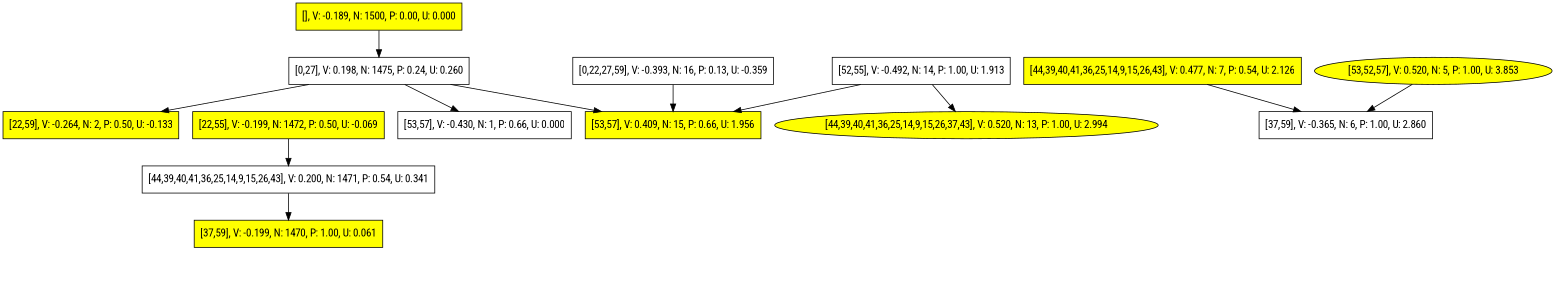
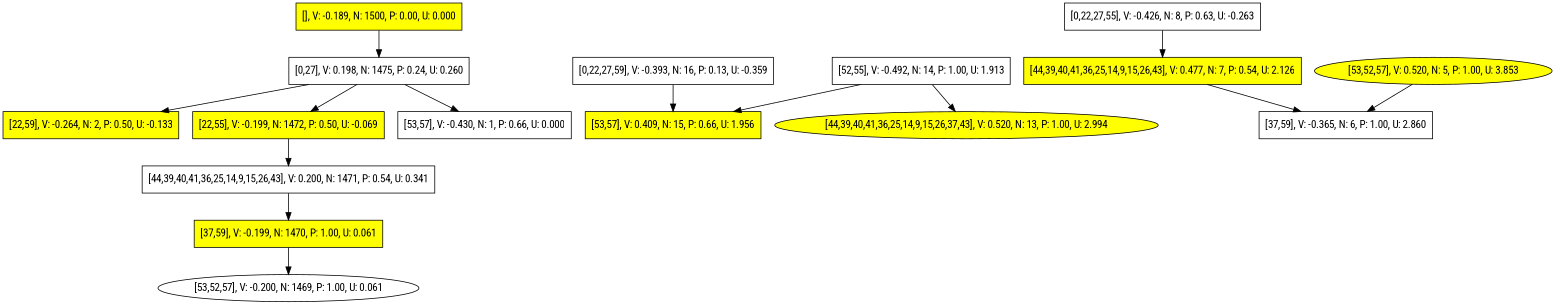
none -> (1163, 17)
(522, 97) -> (337, 96)
none -> (288, 288)
